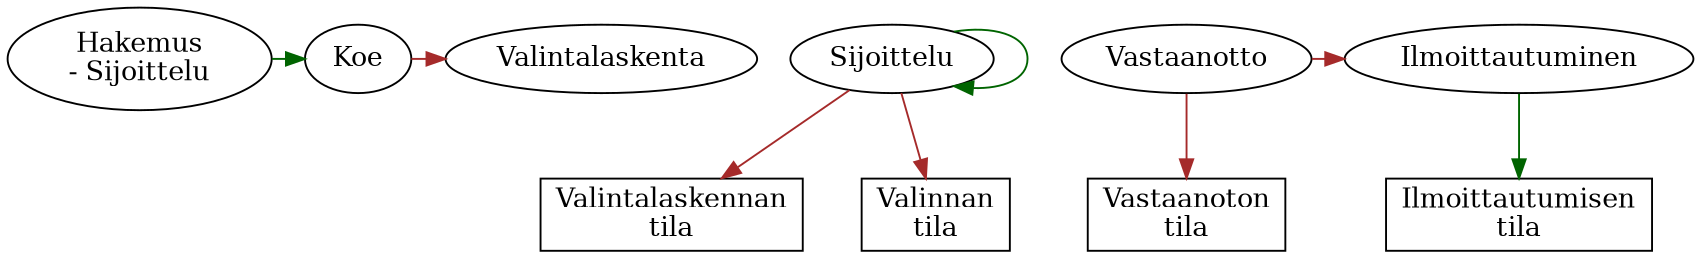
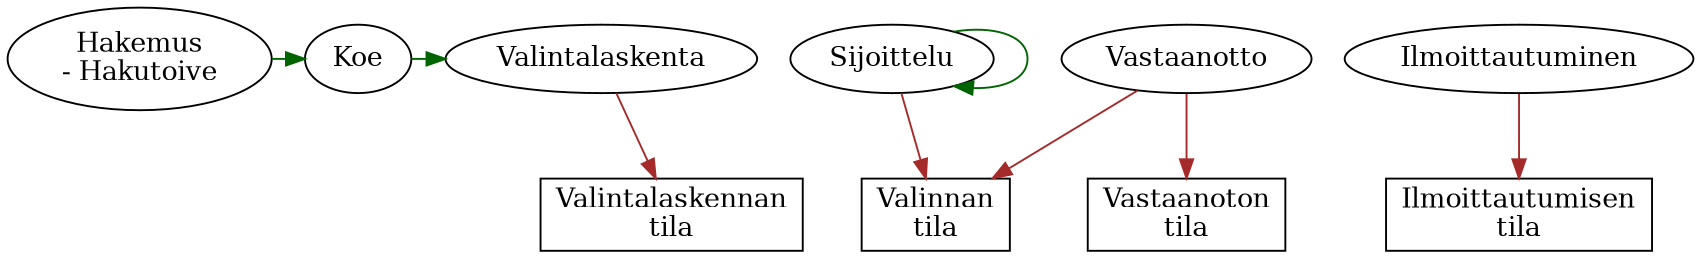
(140, 59) -> (140, 59)
(419, 59) -> (419, 59)
(1318, 59) -> (1073, 129)
(1519, 127) -> (1519, 127)
(794, 129) -> (632, 127)
